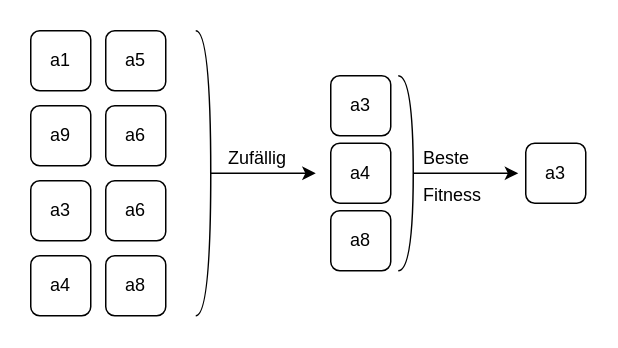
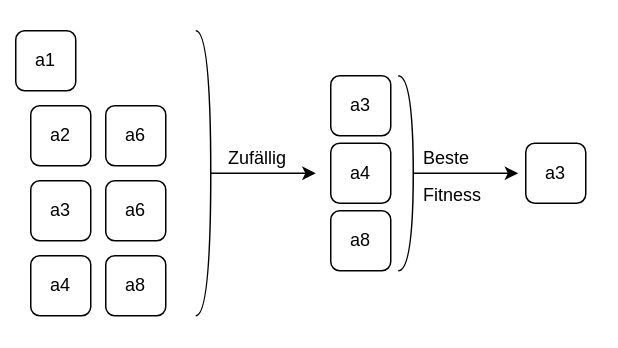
(61, 61) -> (46, 61)
(136, 61) -> none
(61, 136) -> (61, 136)
